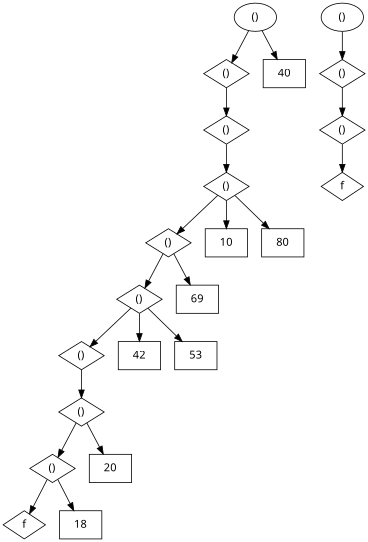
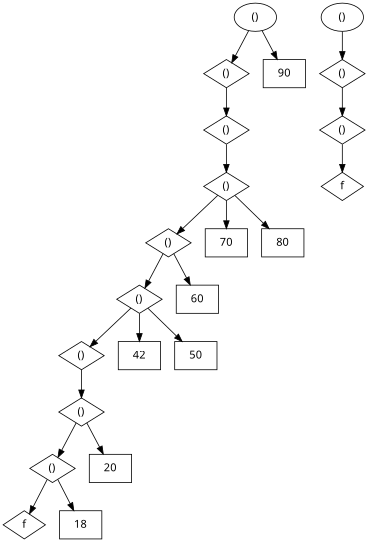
(284, 74) -> (284, 74)
(226, 243) -> (226, 243)
(197, 299) -> (197, 299)
(196, 356) -> (196, 356)
